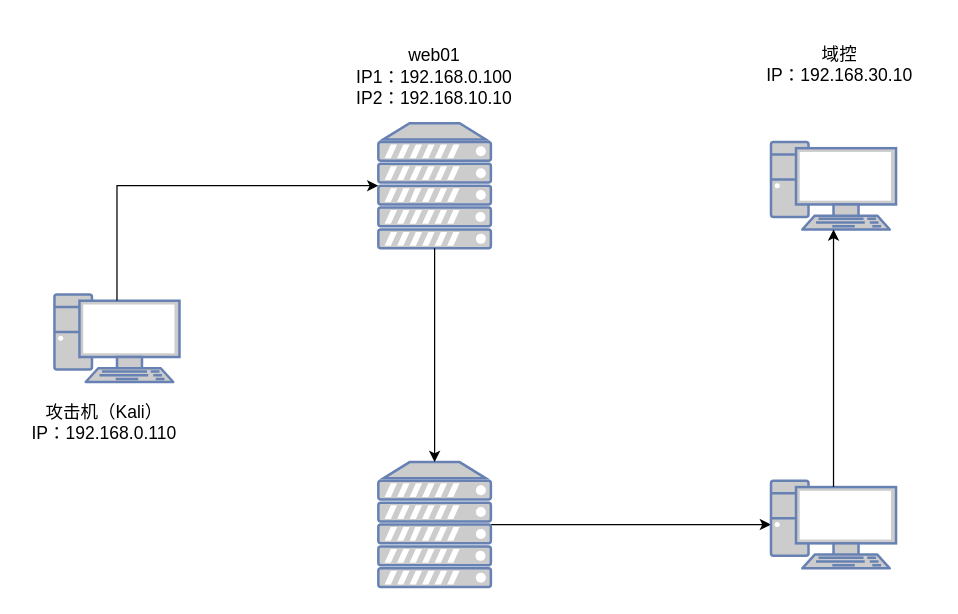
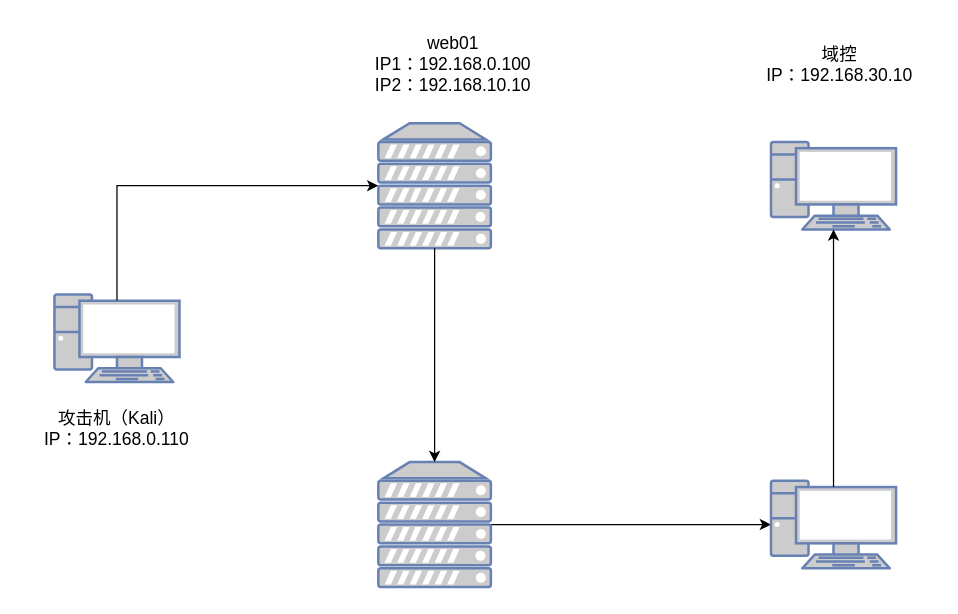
(434, 76) -> (453, 63)
(104, 421) -> (117, 428)
